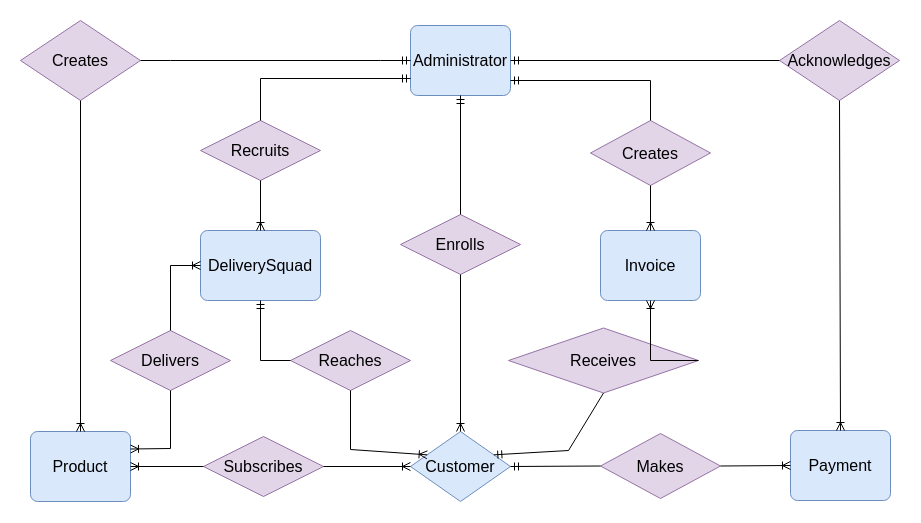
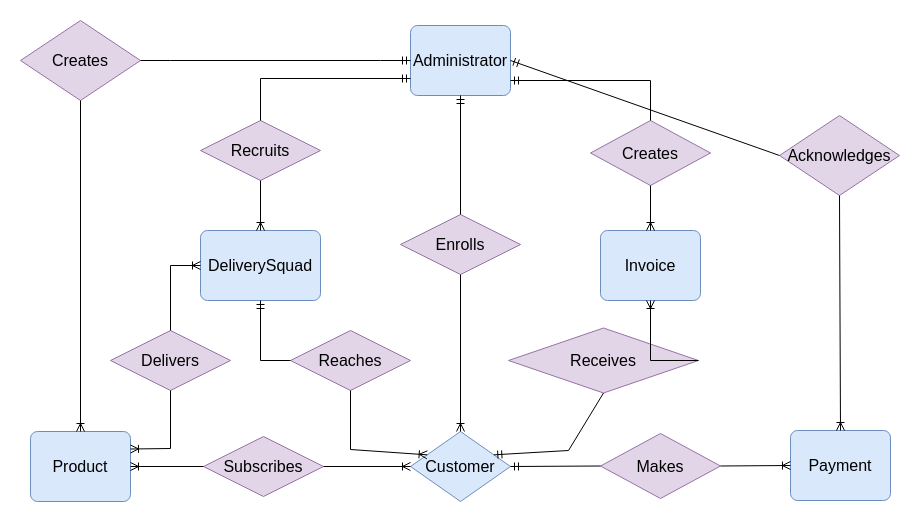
(840, 61) -> (840, 156)
